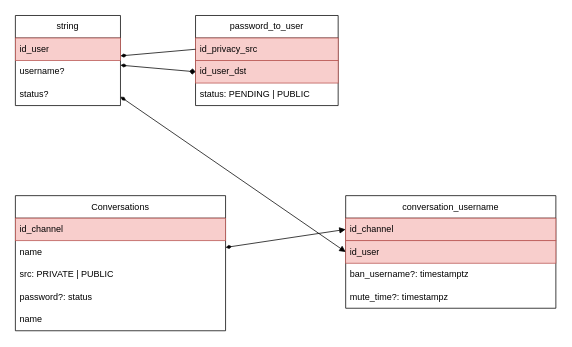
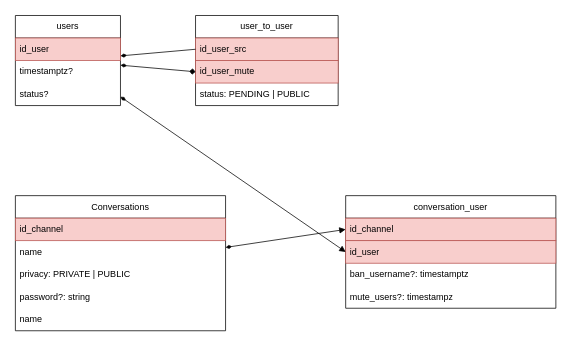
(68, 27) -> (68, 27)
(267, 27) -> (267, 27)
(233, 49) -> (226, 49)
(43, 72) -> (49, 72)
(226, 72) -> (229, 72)
(450, 207) -> (450, 207)
(67, 274) -> (76, 274)
(60, 297) -> (59, 297)
(401, 297) -> (404, 297)
